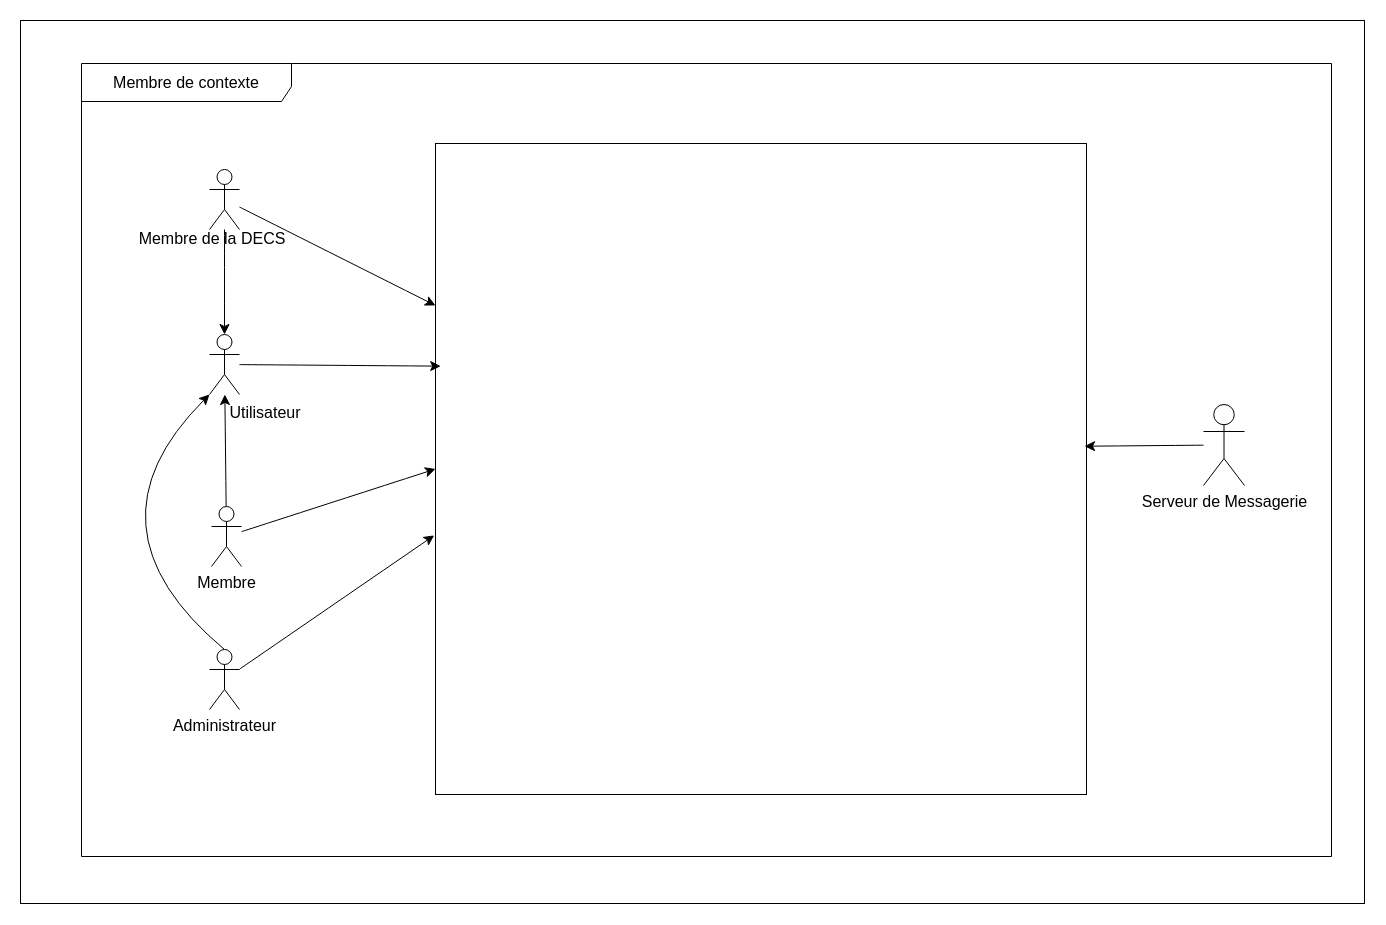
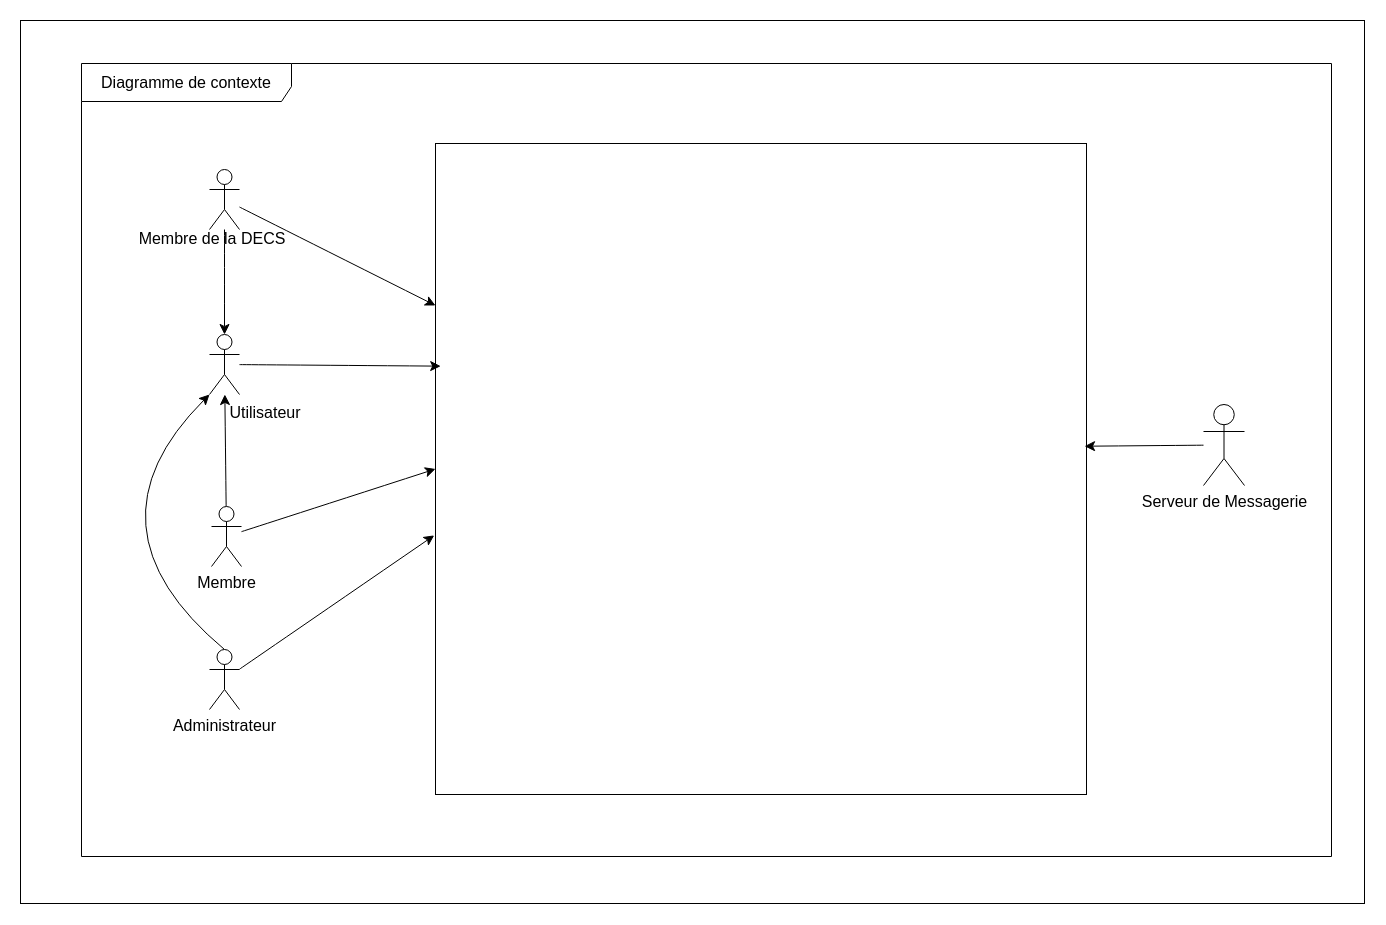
(187, 83) -> (187, 83)
